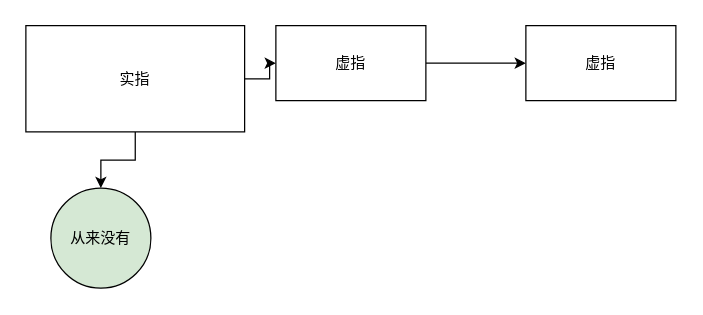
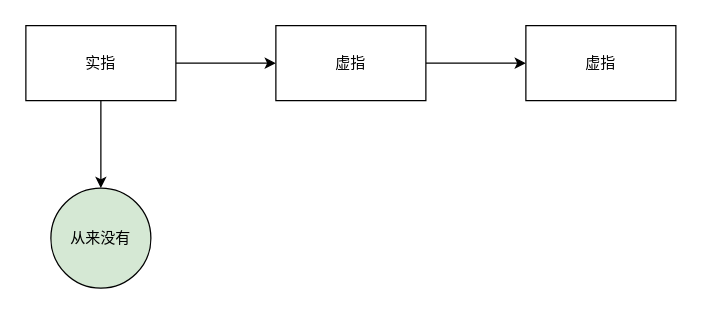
(135, 79) -> (101, 63)
